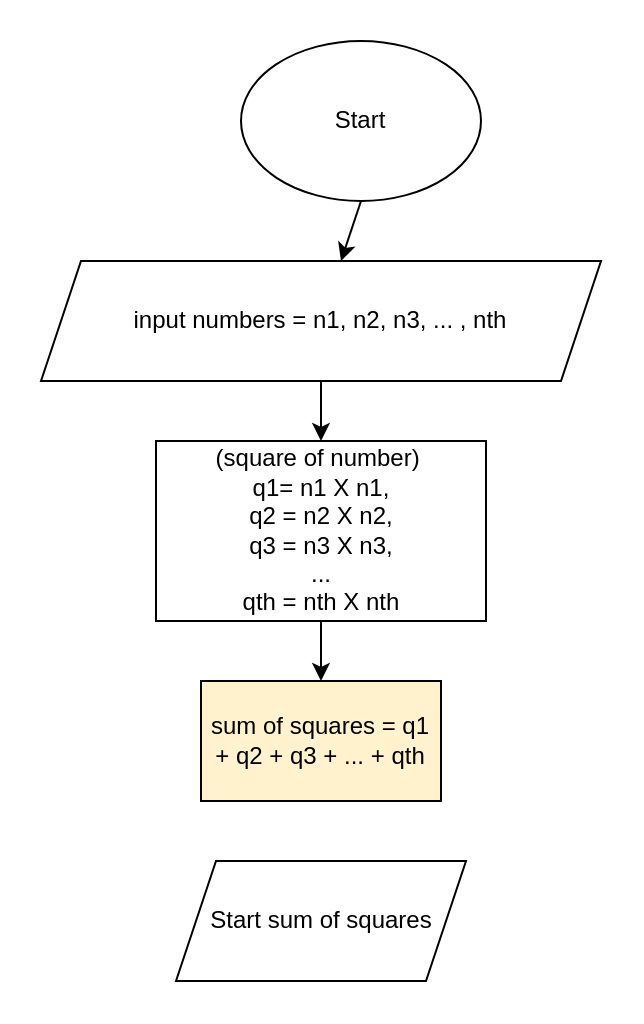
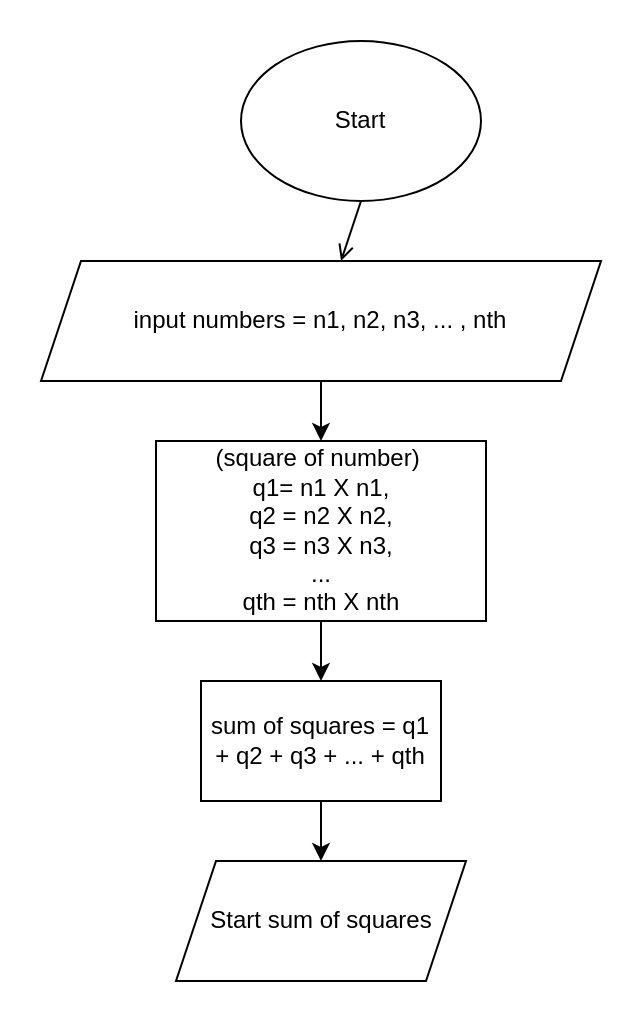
(346, 247) -> (345, 250)
(321, 741) -> (321, 741)
none -> (321, 824)
